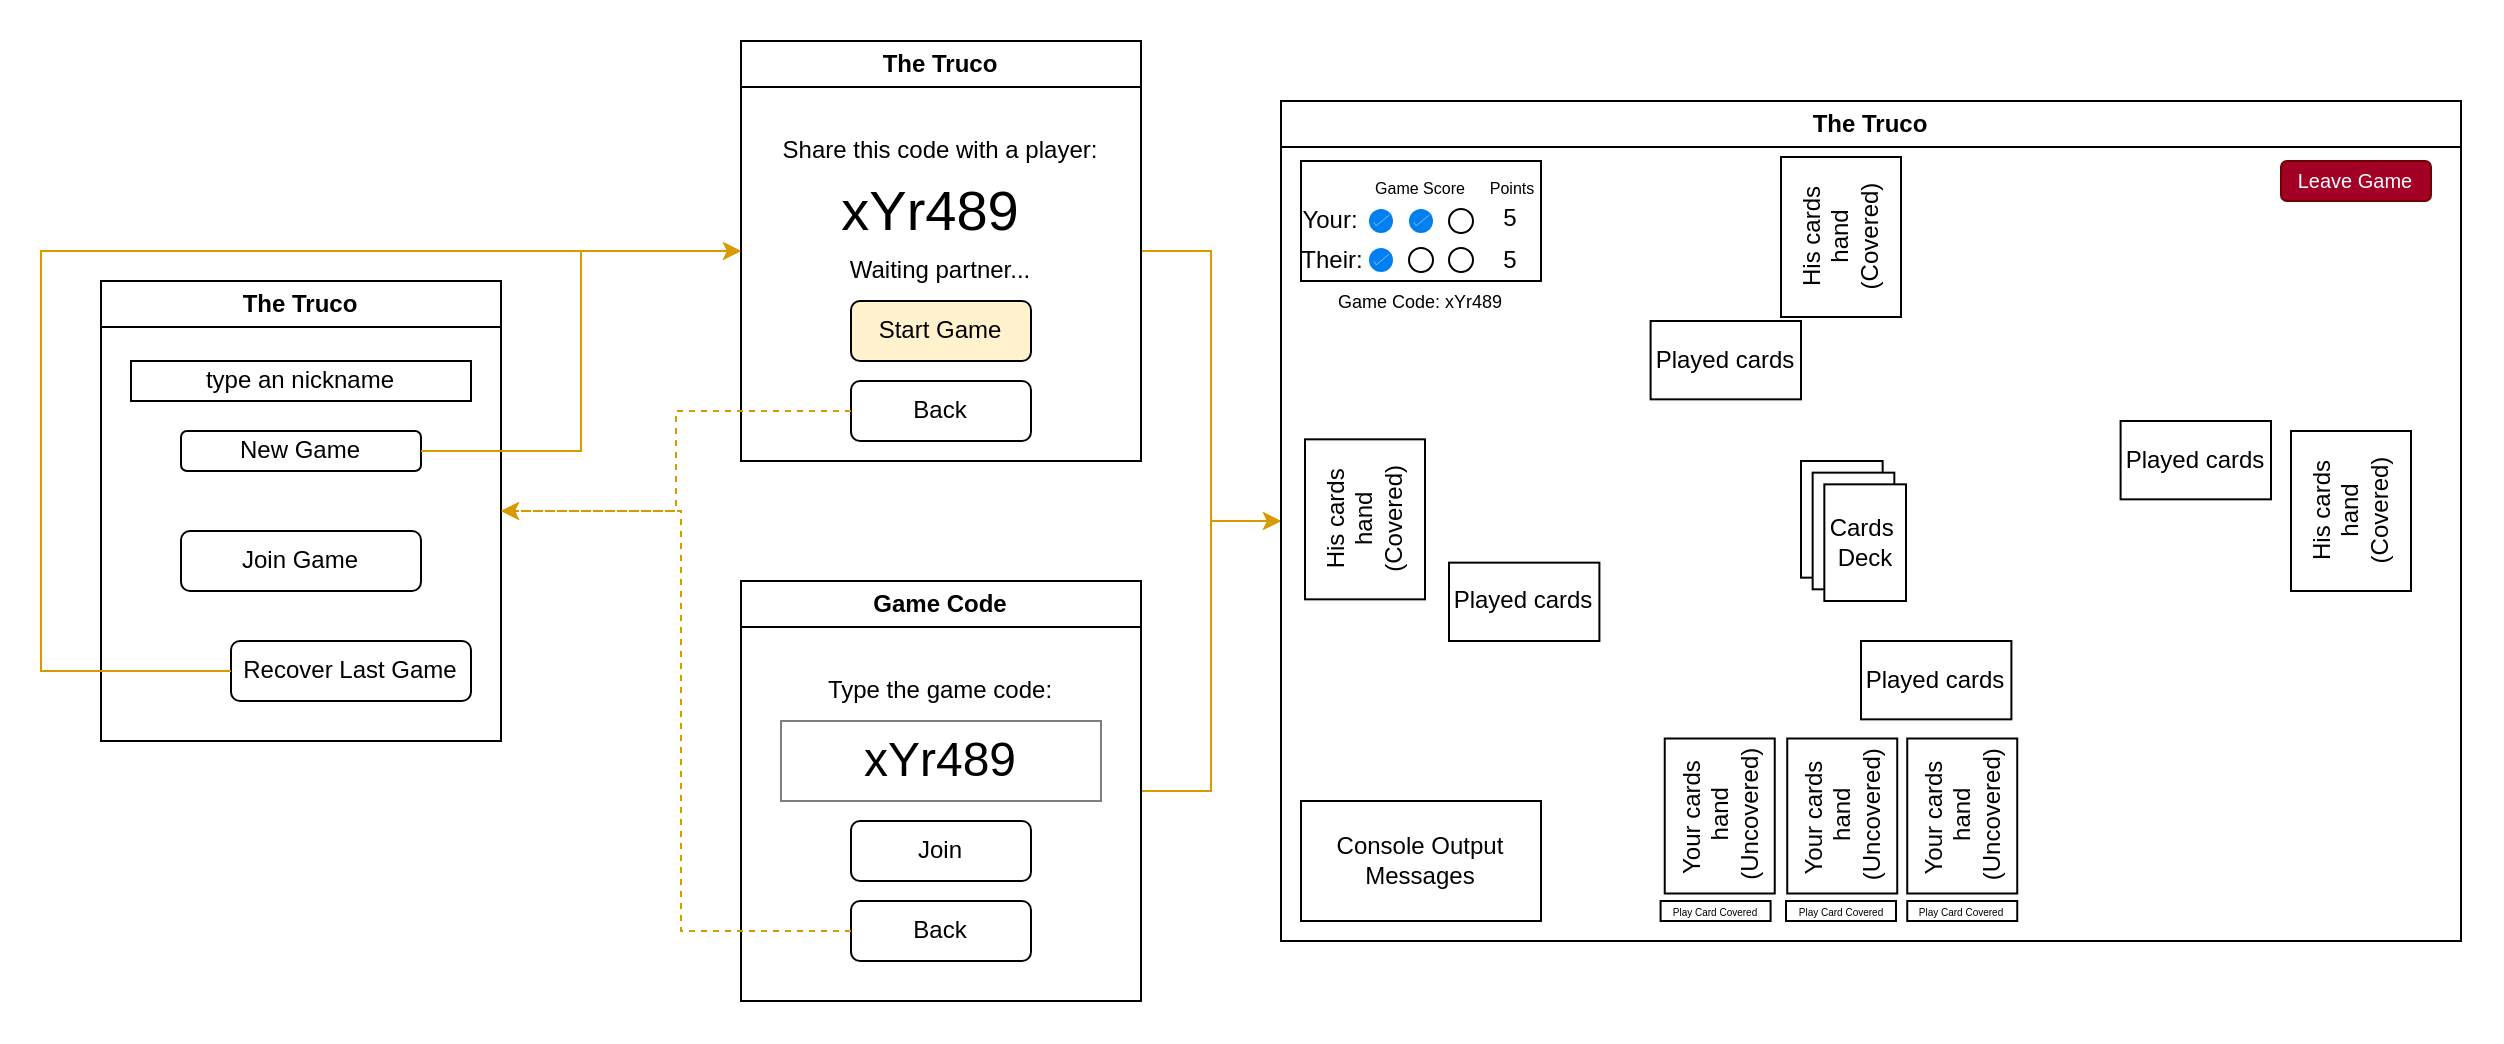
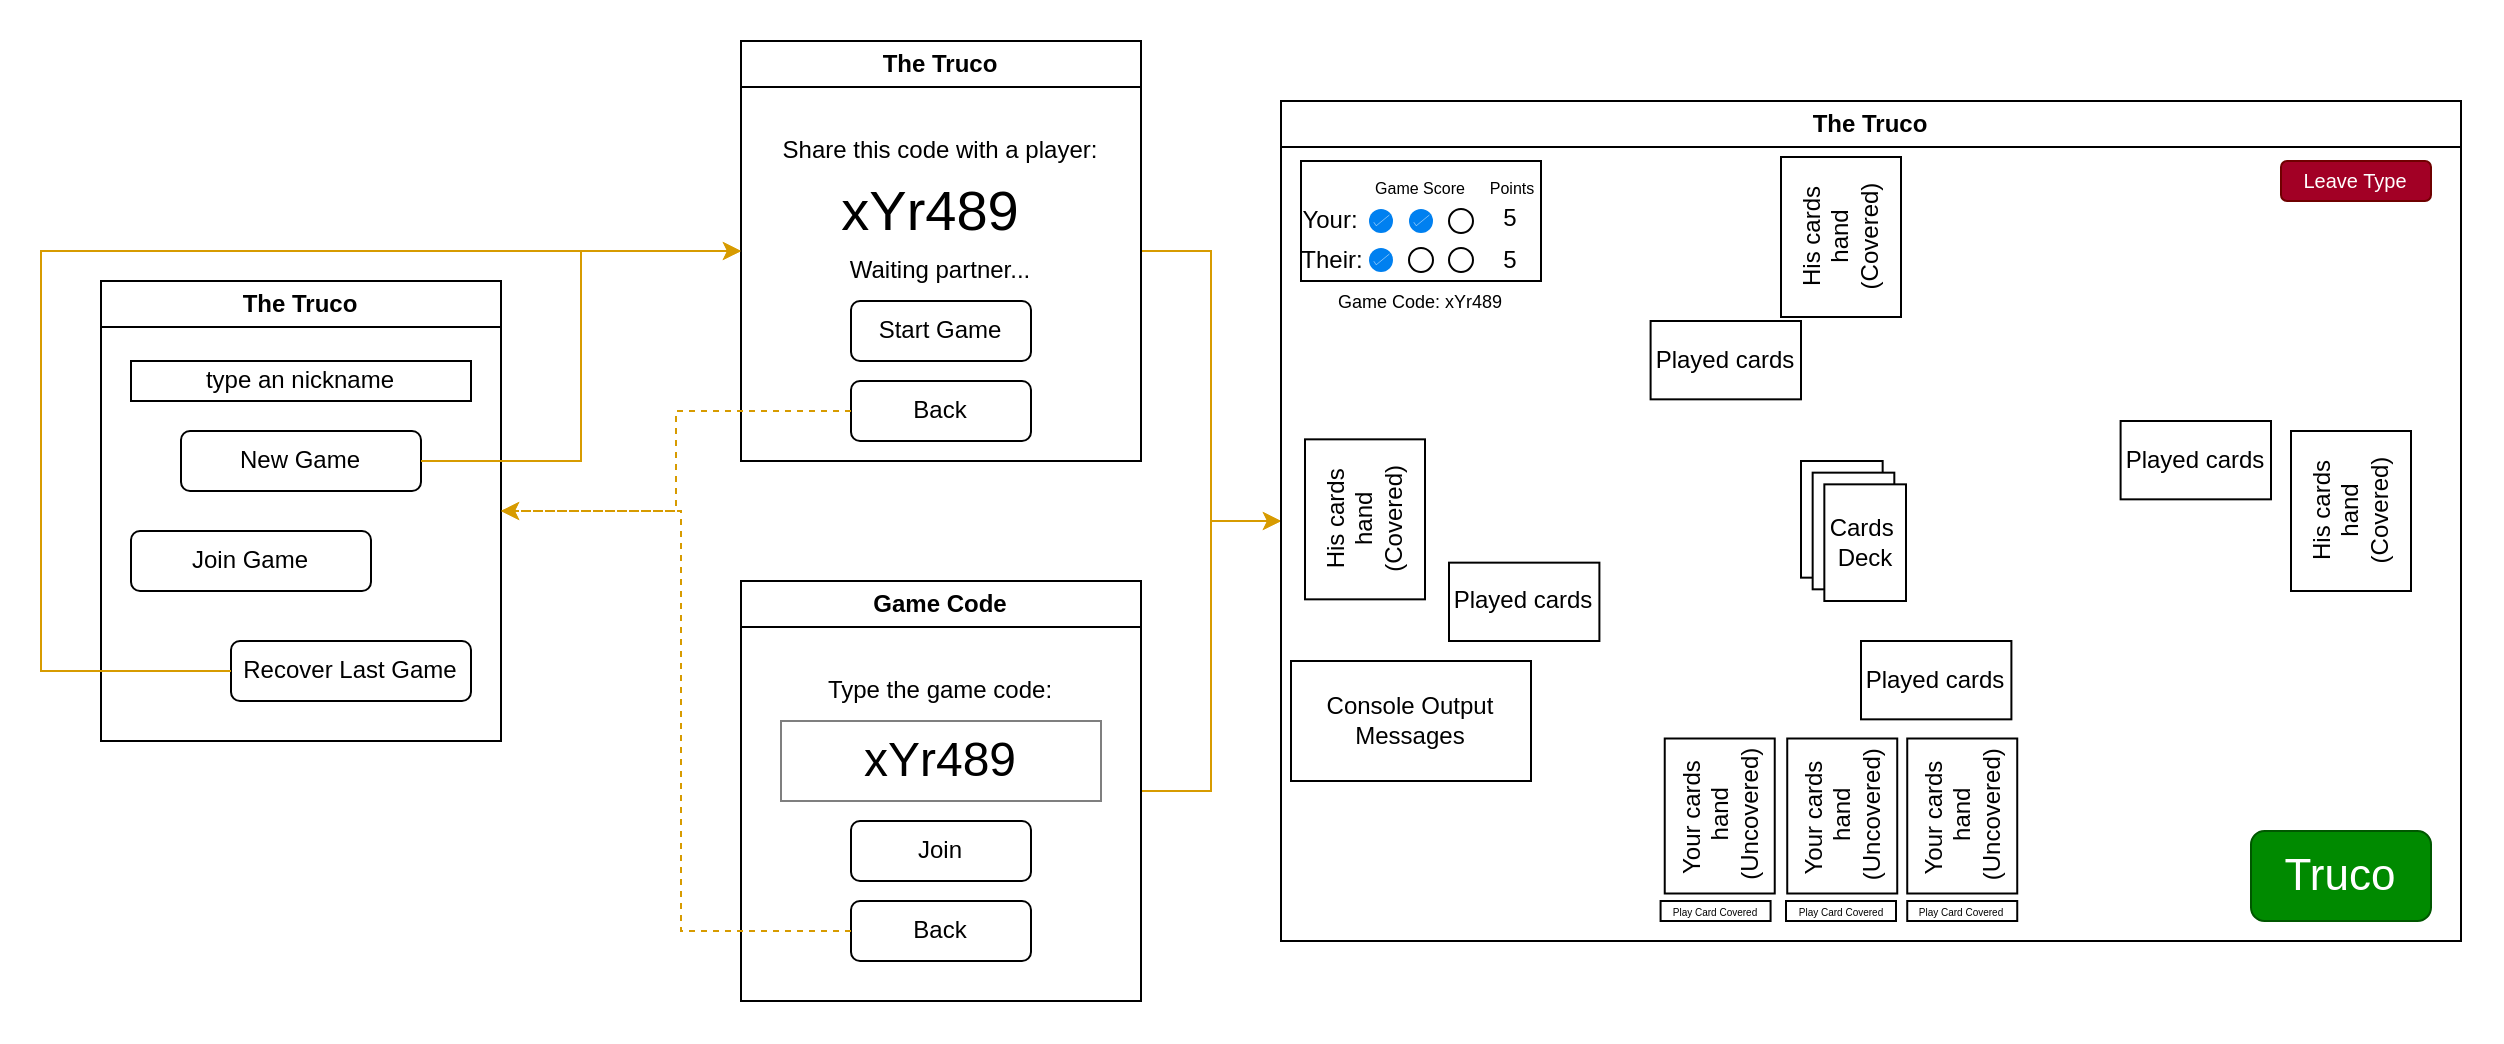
(2356, 181) -> (2356, 181)
(941, 331) -> (941, 331)
(301, 451) -> (301, 461)
(301, 561) -> (251, 561)
(1421, 861) -> (1411, 721)
none -> (2341, 876)
